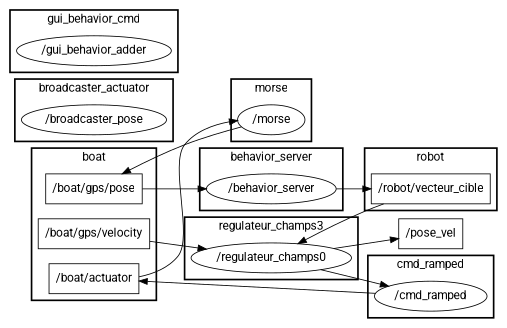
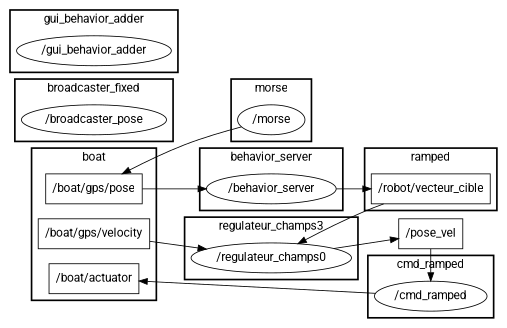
(94, 20) -> (94, 20)
(94, 89) -> (94, 89)
(431, 158) -> (431, 158)
(181, 197) -> none
(340, 274) -> (431, 261)
